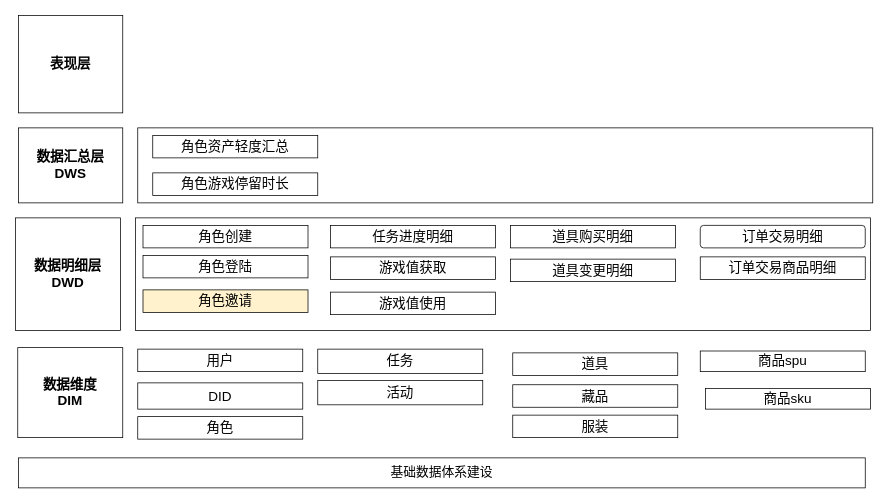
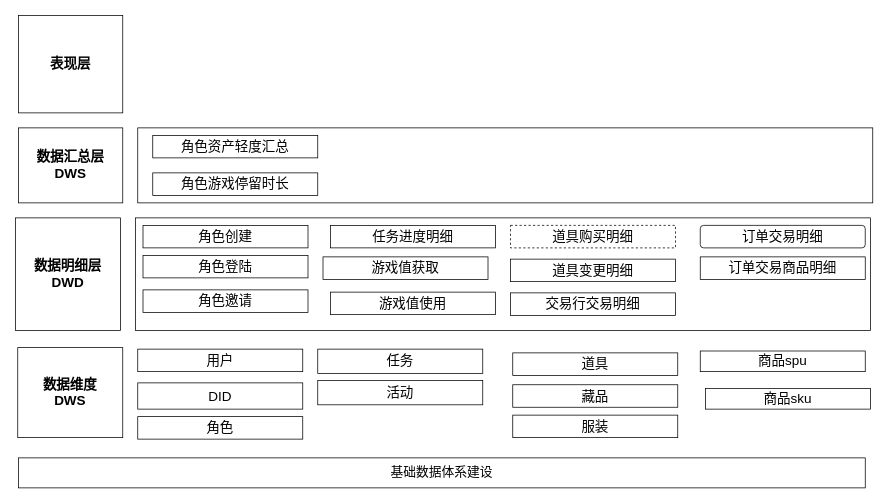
(593, 237) -> (593, 237)
(413, 268) -> (405, 268)
(225, 301) -> (225, 301)
none -> (593, 304)
(70, 393) -> (70, 393)
